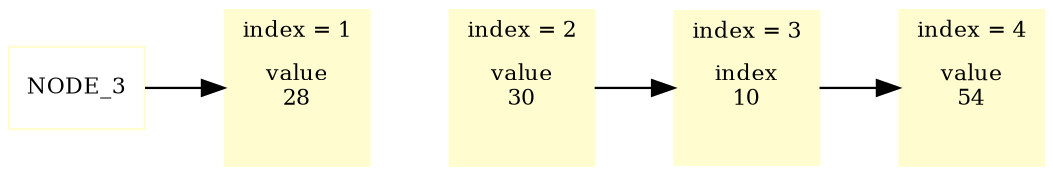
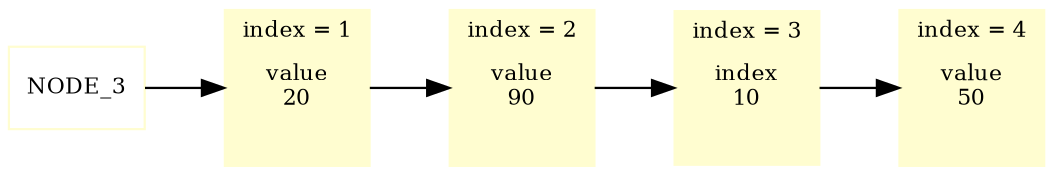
none -> (398, 88)
(297, 98) -> (297, 98)
(522, 98) -> (522, 98)
(972, 98) -> (972, 98)
